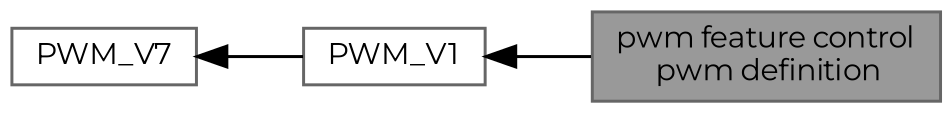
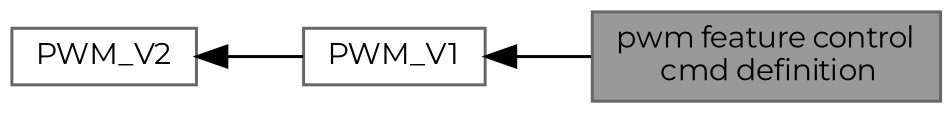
(104, 57) -> (104, 57)
(766, 57) -> (766, 57)
